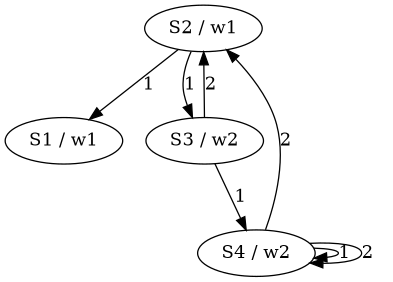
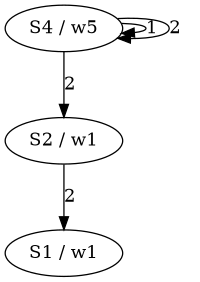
(149, 85) -> (70, 197)
(205, 141) -> none
(256, 253) -> (64, 28)
